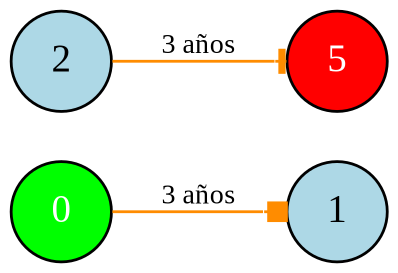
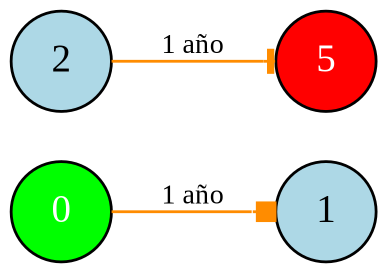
(199, 46) -> (194, 46)
(199, 196) -> (194, 196)
